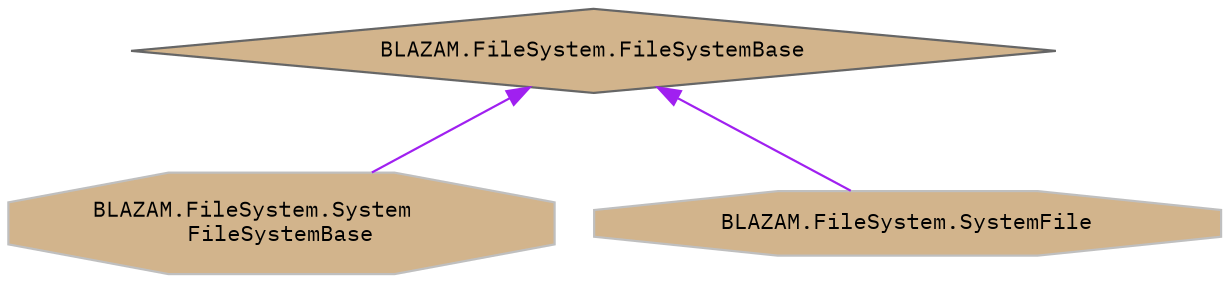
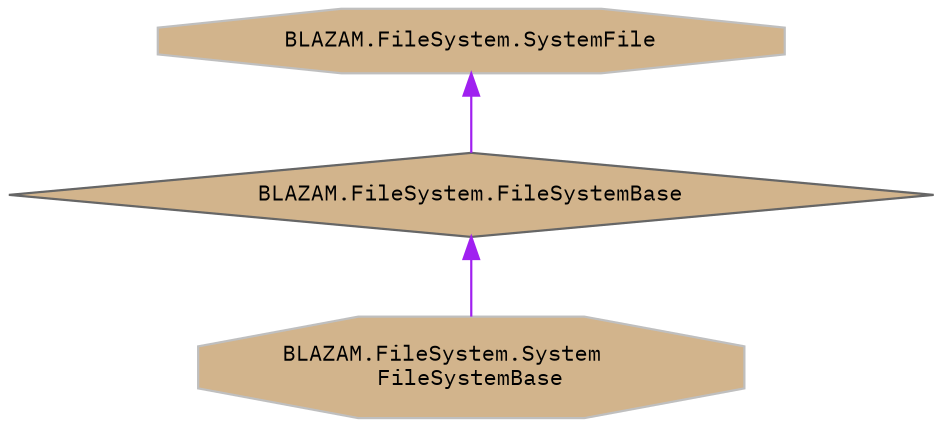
(764, 145) -> (471, 124)
